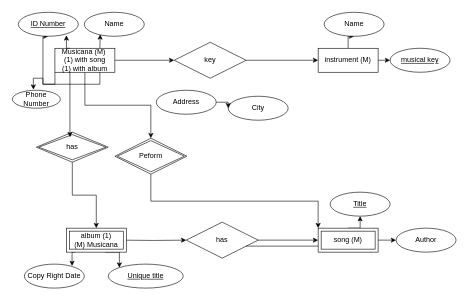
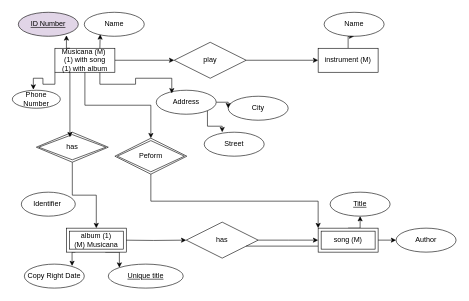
(48, 24) -> (48, 24)
(43, 38) -> (172, 80)
(210, 60) -> (210, 60)
(384, 60) -> none
(420, 60) -> none
none -> (208, 119)
none -> (234, 144)
none -> (48, 204)
